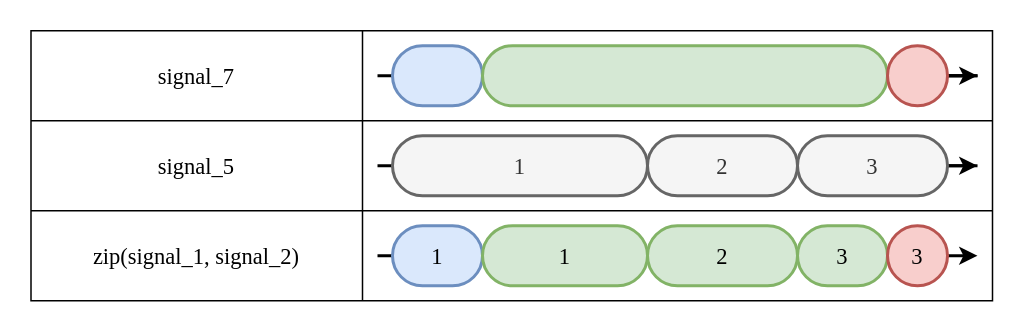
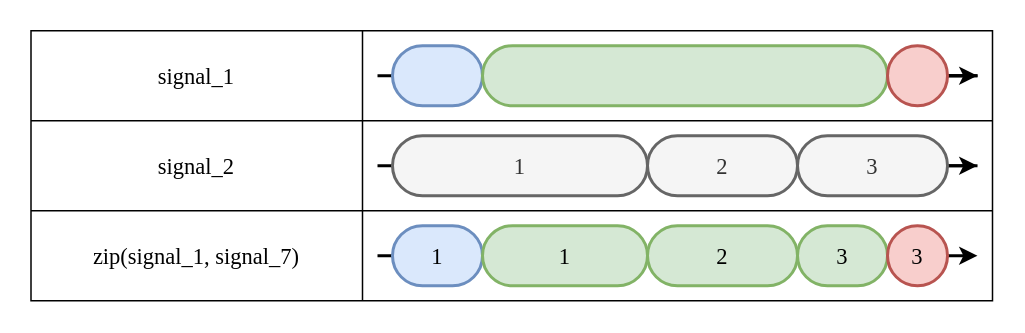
(197, 76) -> (197, 76)
(197, 166) -> (197, 166)
(197, 256) -> (197, 256)
